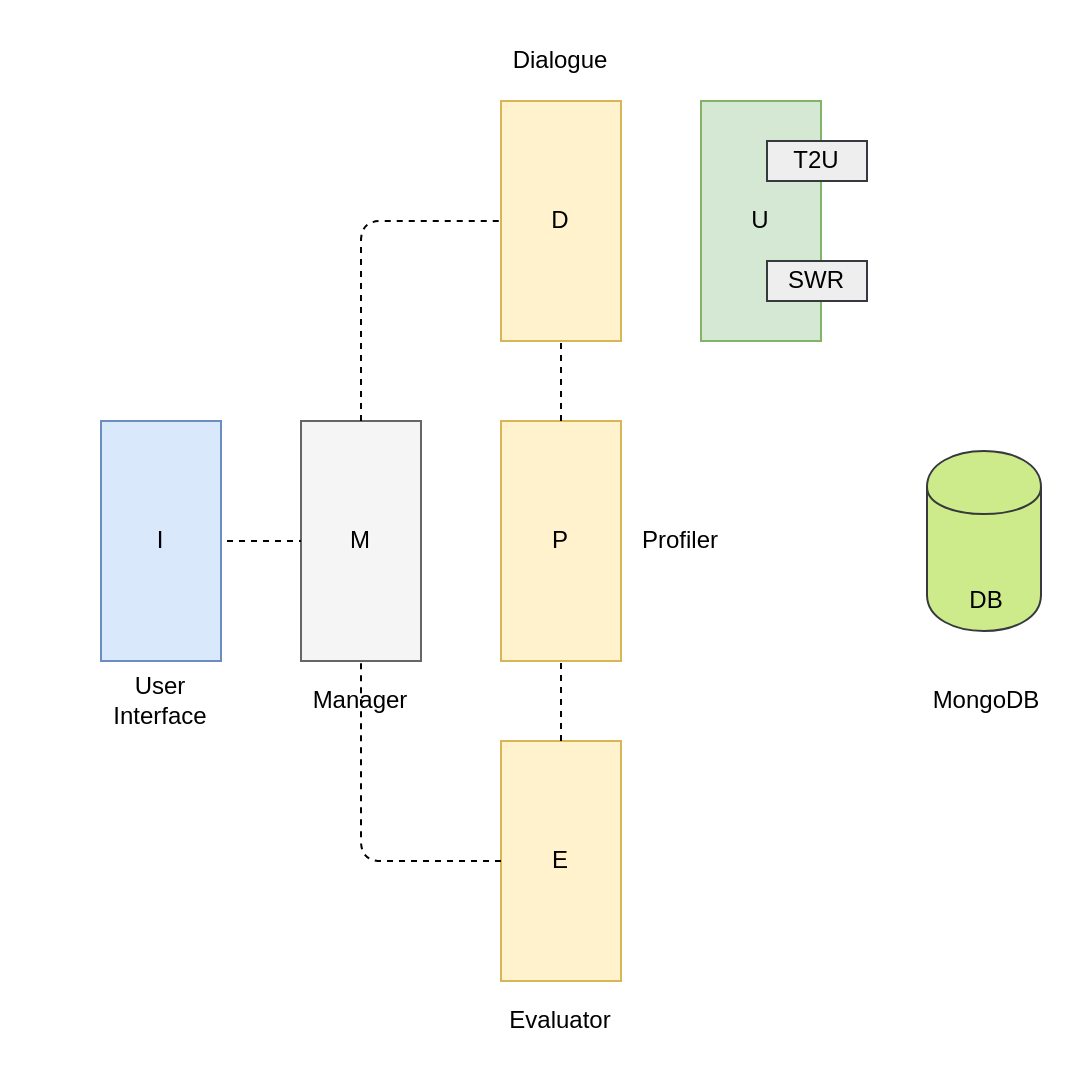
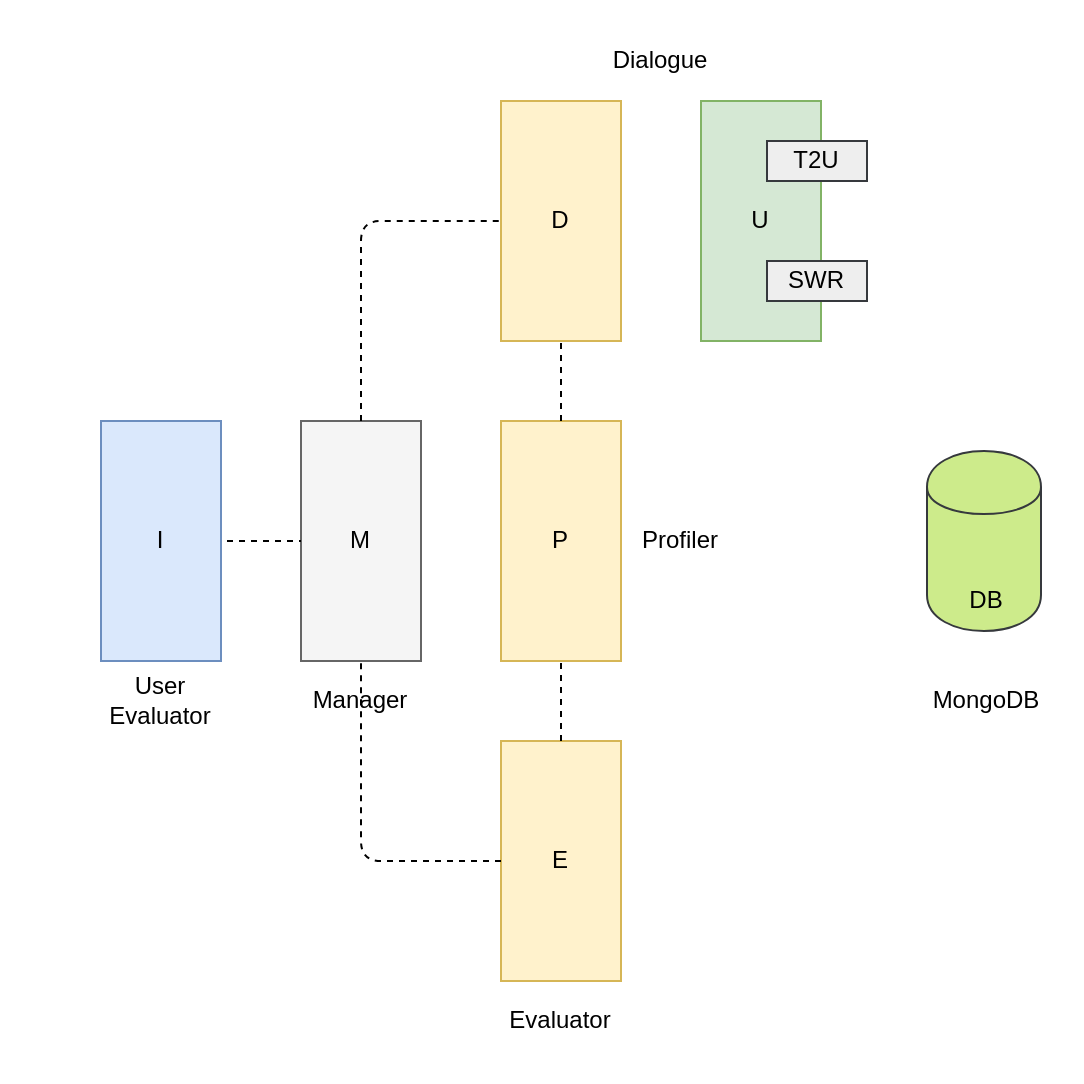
(561, 61) -> (661, 61)
(161, 701) -> (161, 701)
